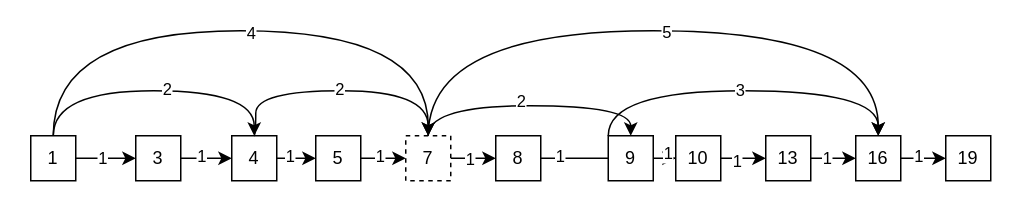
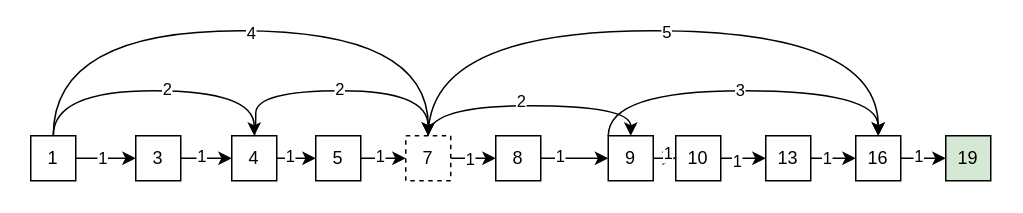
(601, 158) -> (597, 158)
(968, 158) -> (968, 158)
